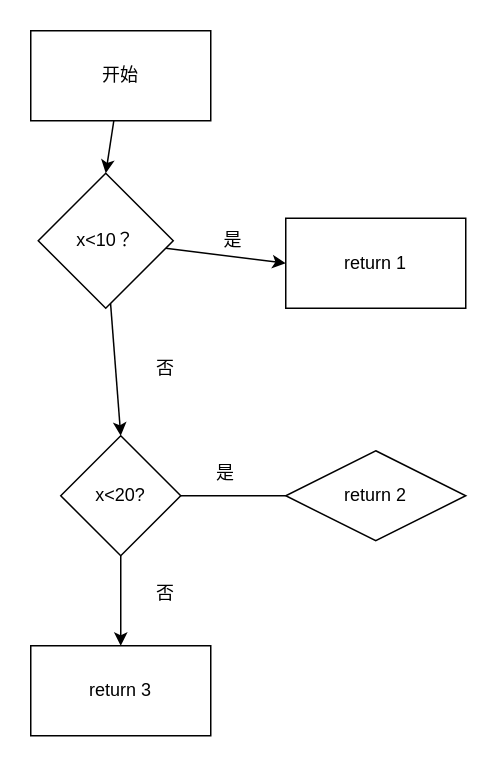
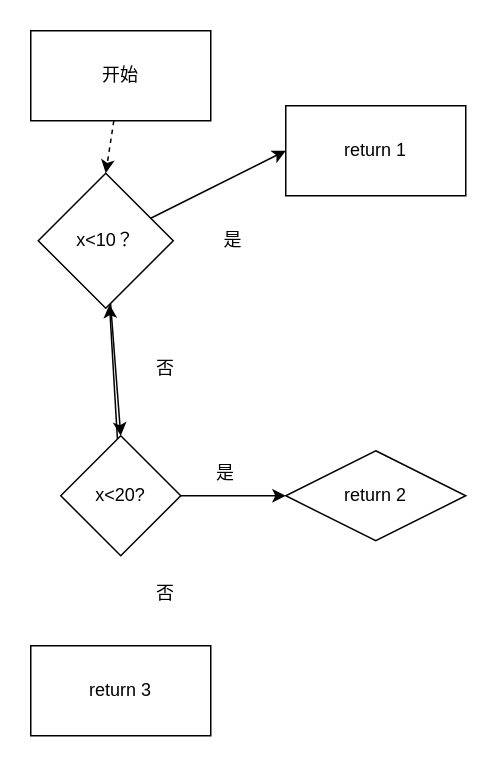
(110, 143) -> (110, 143)
(376, 263) -> (376, 151)
(278, 496) -> (274, 496)
(121, 596) -> (115, 393)
